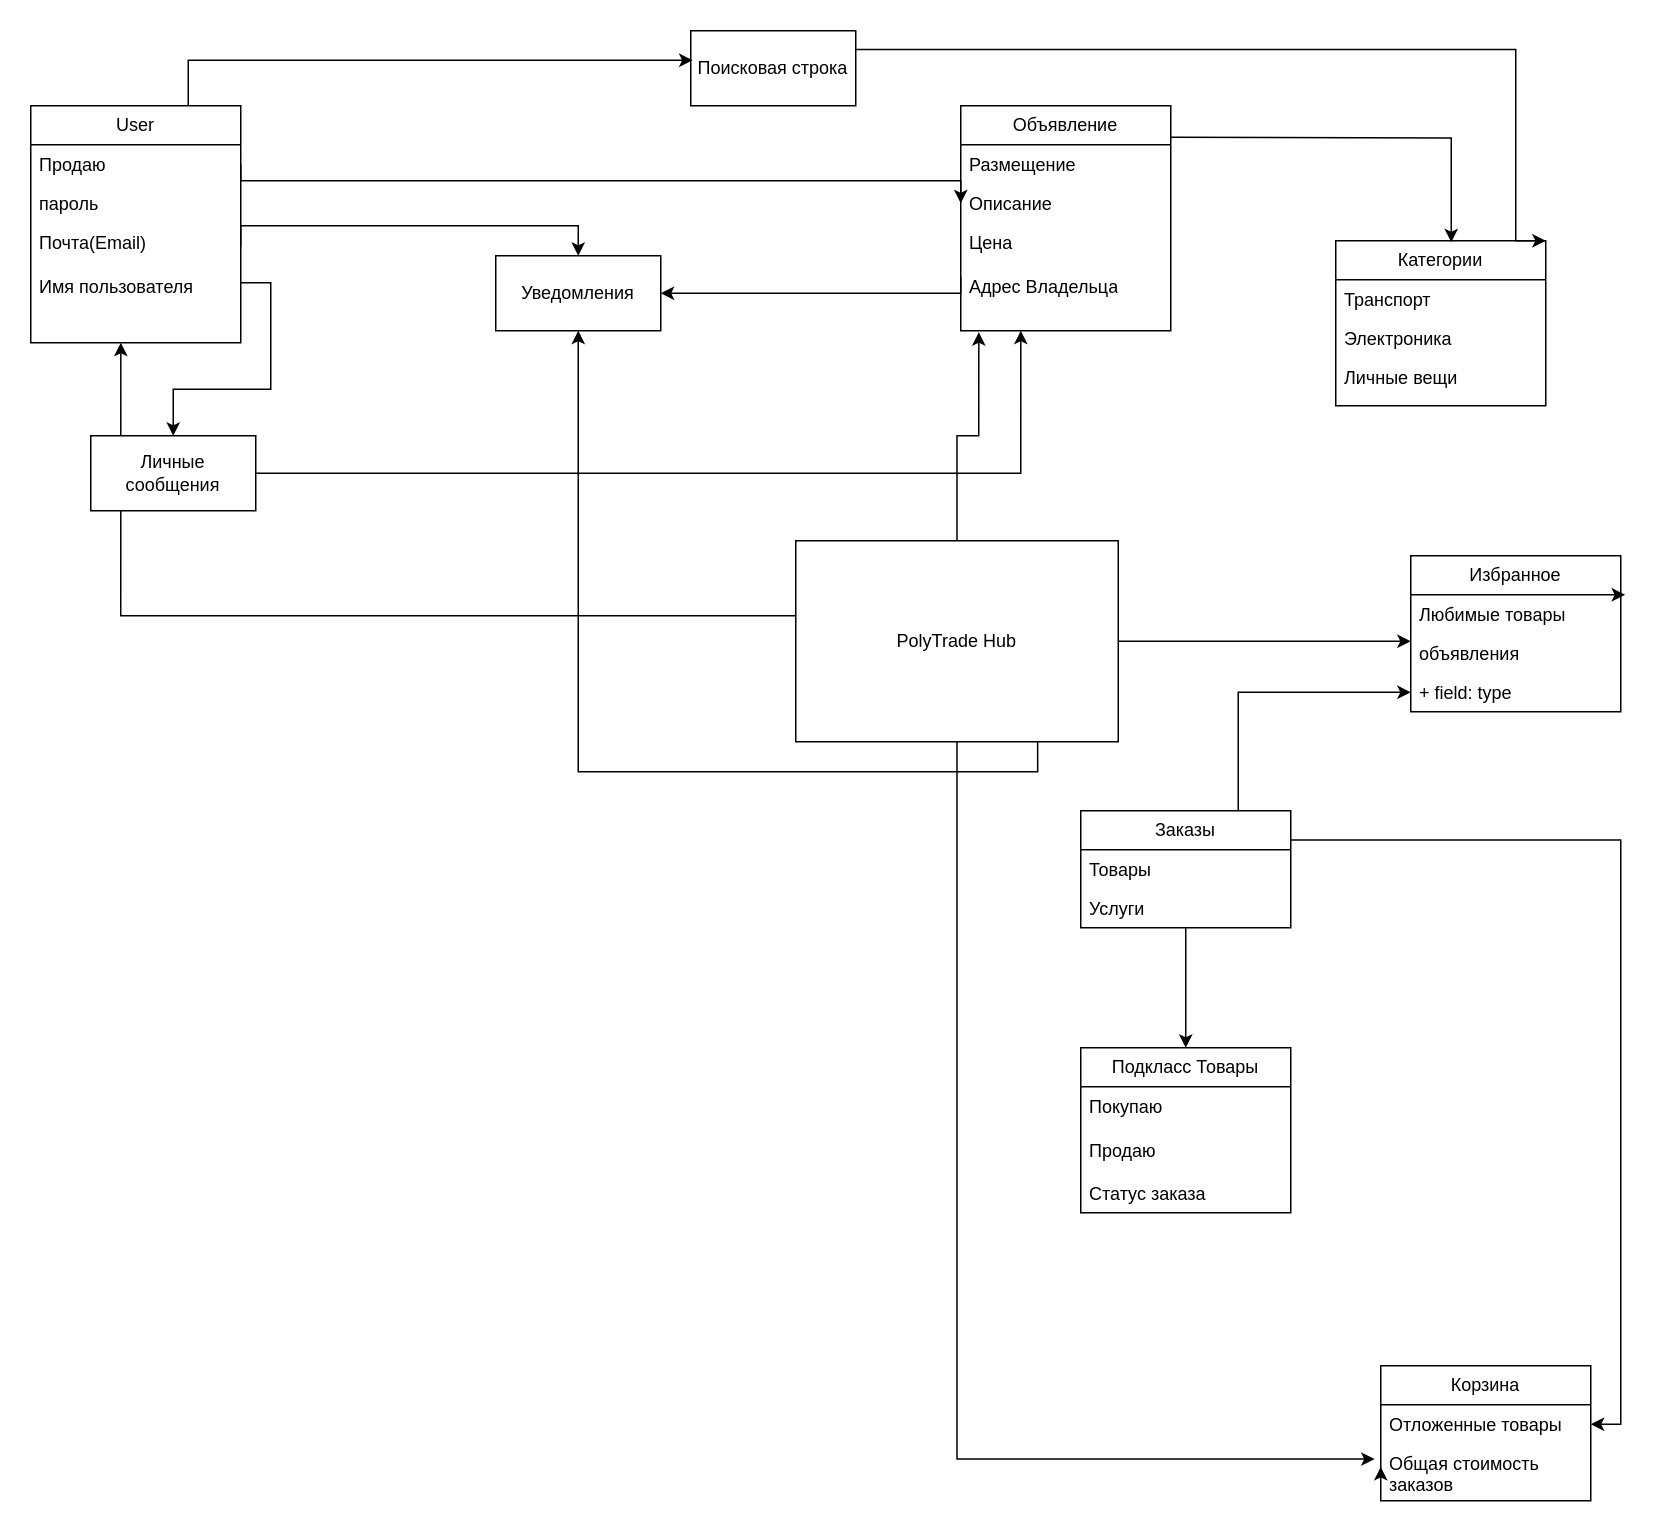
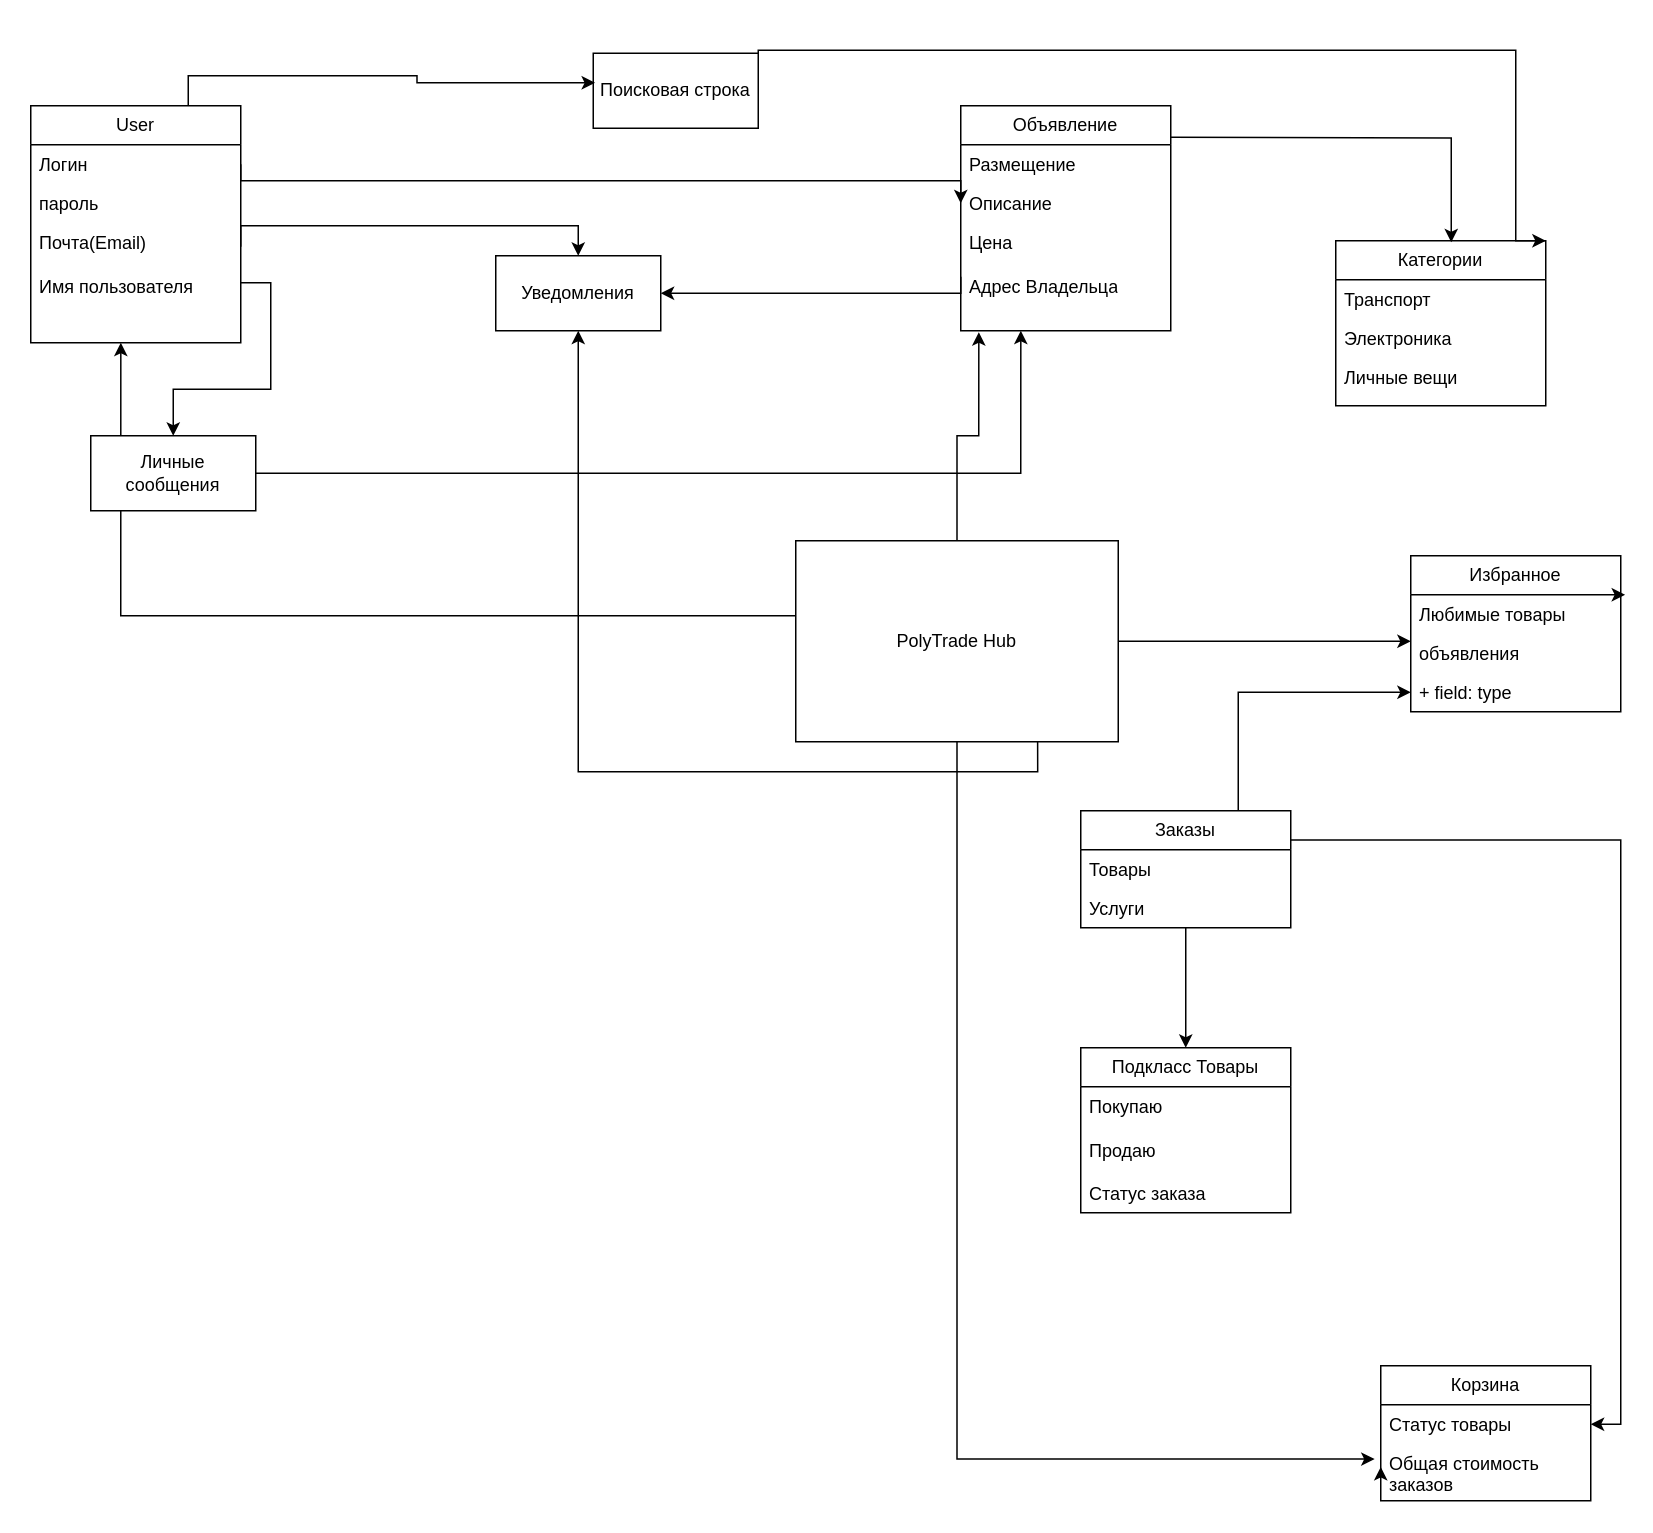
(773, 68) -> (676, 91)
(70, 166) -> (65, 166)
(1473, 1426) -> (1453, 1426)
